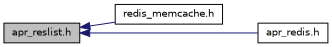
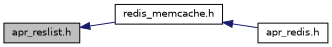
(174, 33) -> (245, 26)
